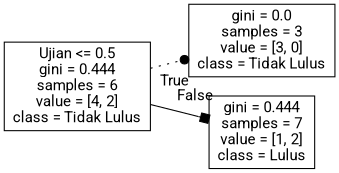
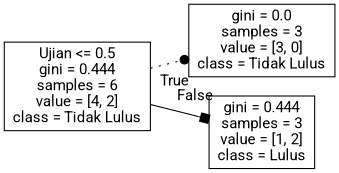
(262, 132) -> (262, 132)
